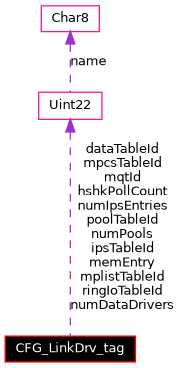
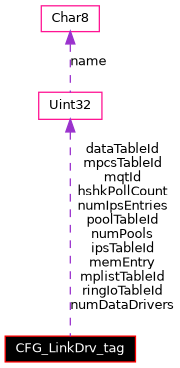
(70, 106) -> (70, 106)
